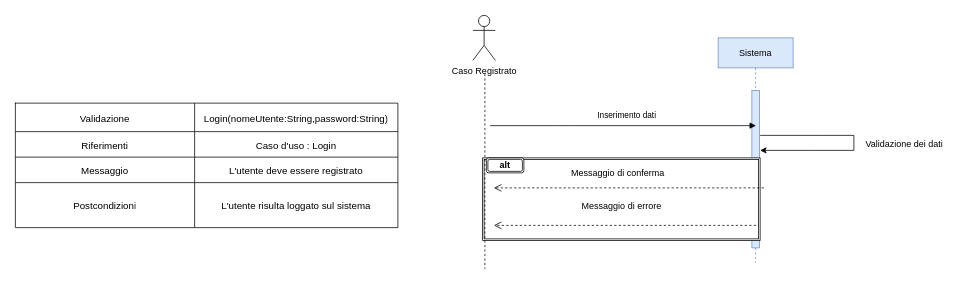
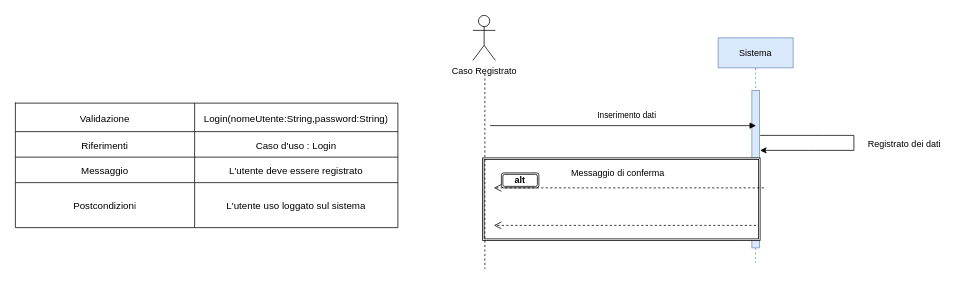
(905, 144) -> (905, 144)
(505, 165) -> (520, 180)
(296, 205) -> (296, 205)
(621, 207) -> none
